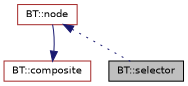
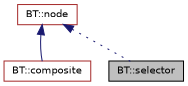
(54, 38) -> (41, 48)
